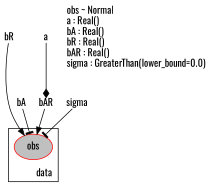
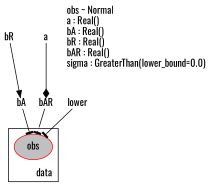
(6, 88) -> (15, 67)
(77, 103) -> (77, 103)
(42, 118) -> (42, 118)
